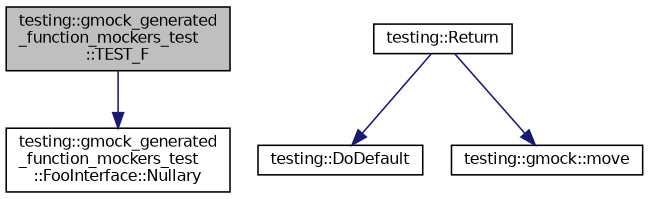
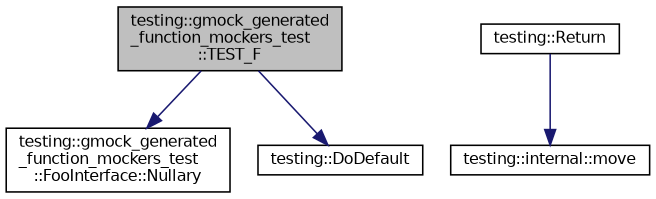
(397, 93) -> (288, 102)
(547, 160) -> (550, 160)
